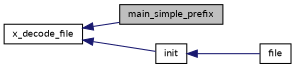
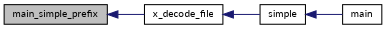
(106, 24) -> (131, 14)
(171, 54) -> (283, 14)
(276, 54) -> (362, 14)
